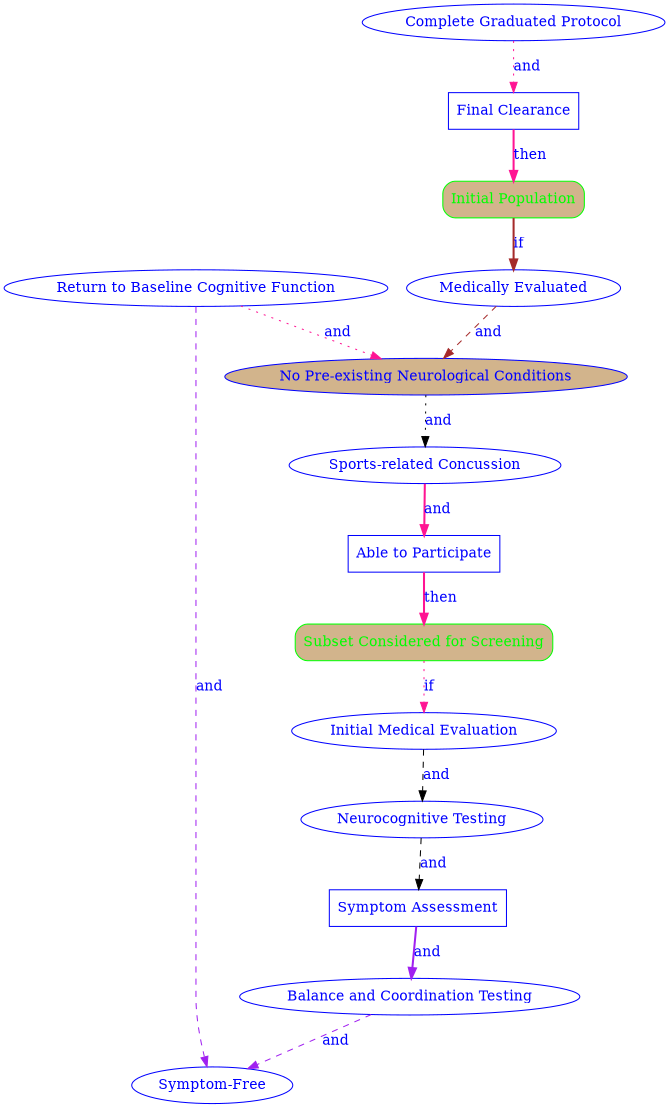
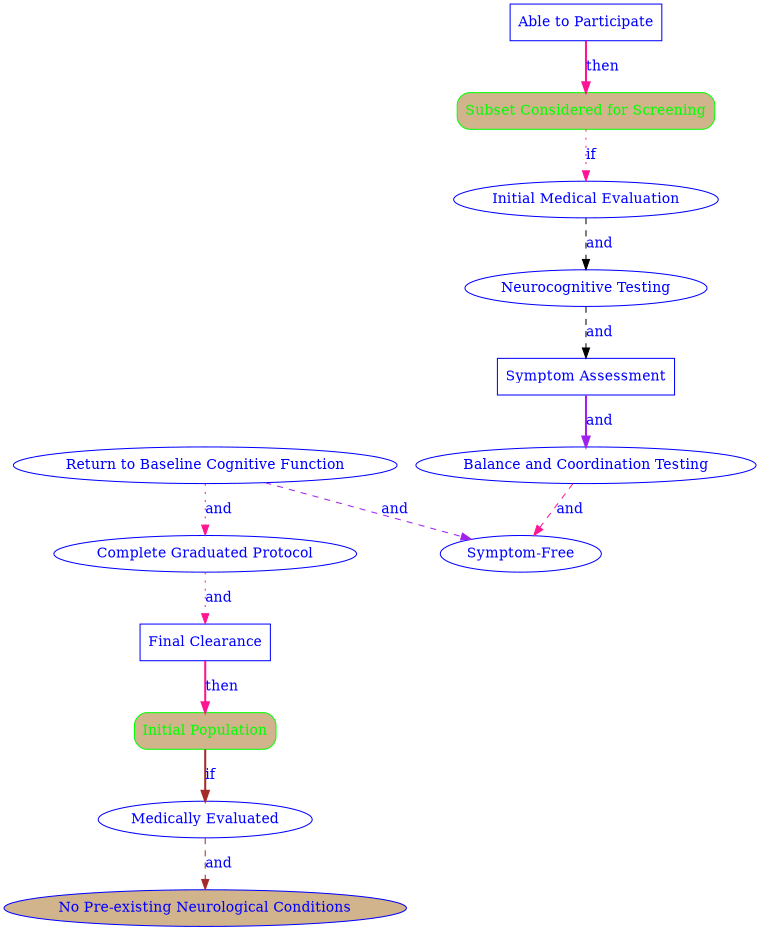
(306, 331) -> (205, 504)
(425, 465) -> none
(314, 1040) -> (556, 506)
